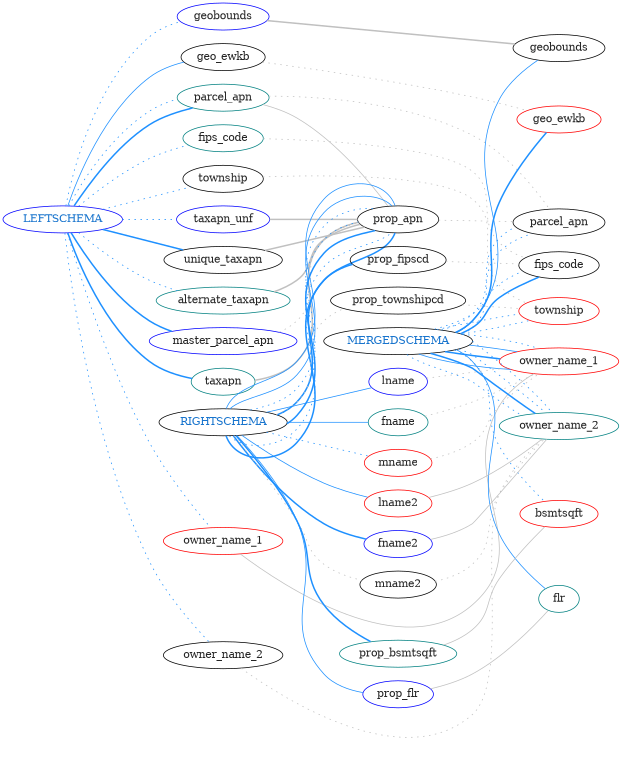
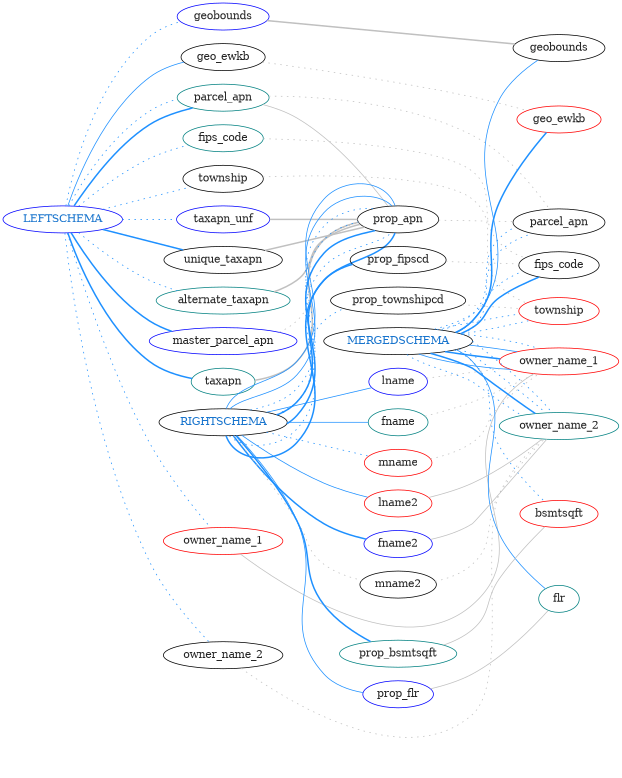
(310, 362) -> (310, 362)
